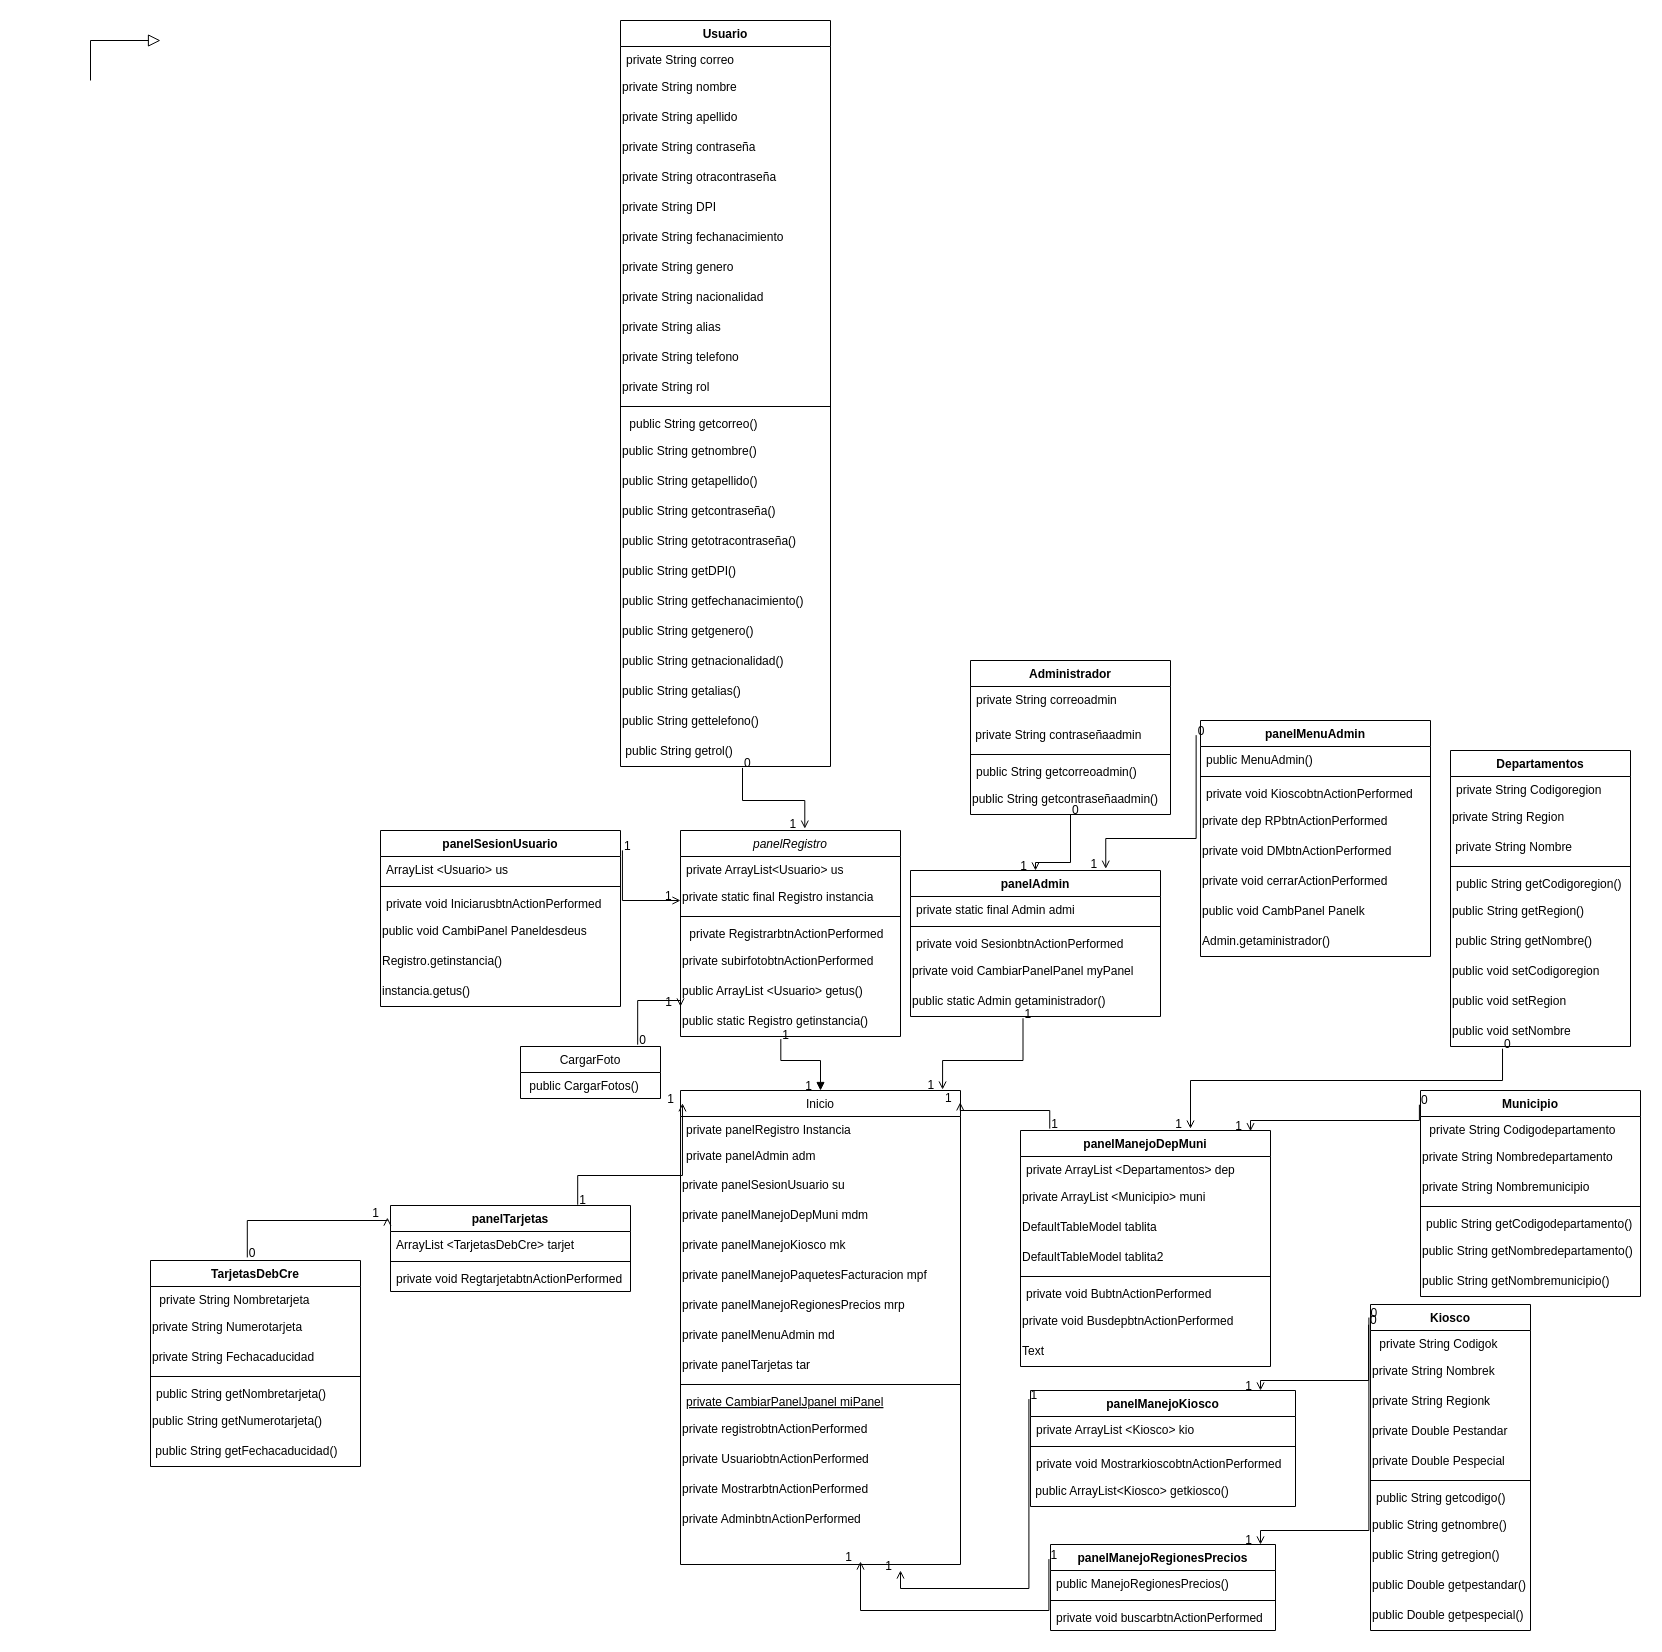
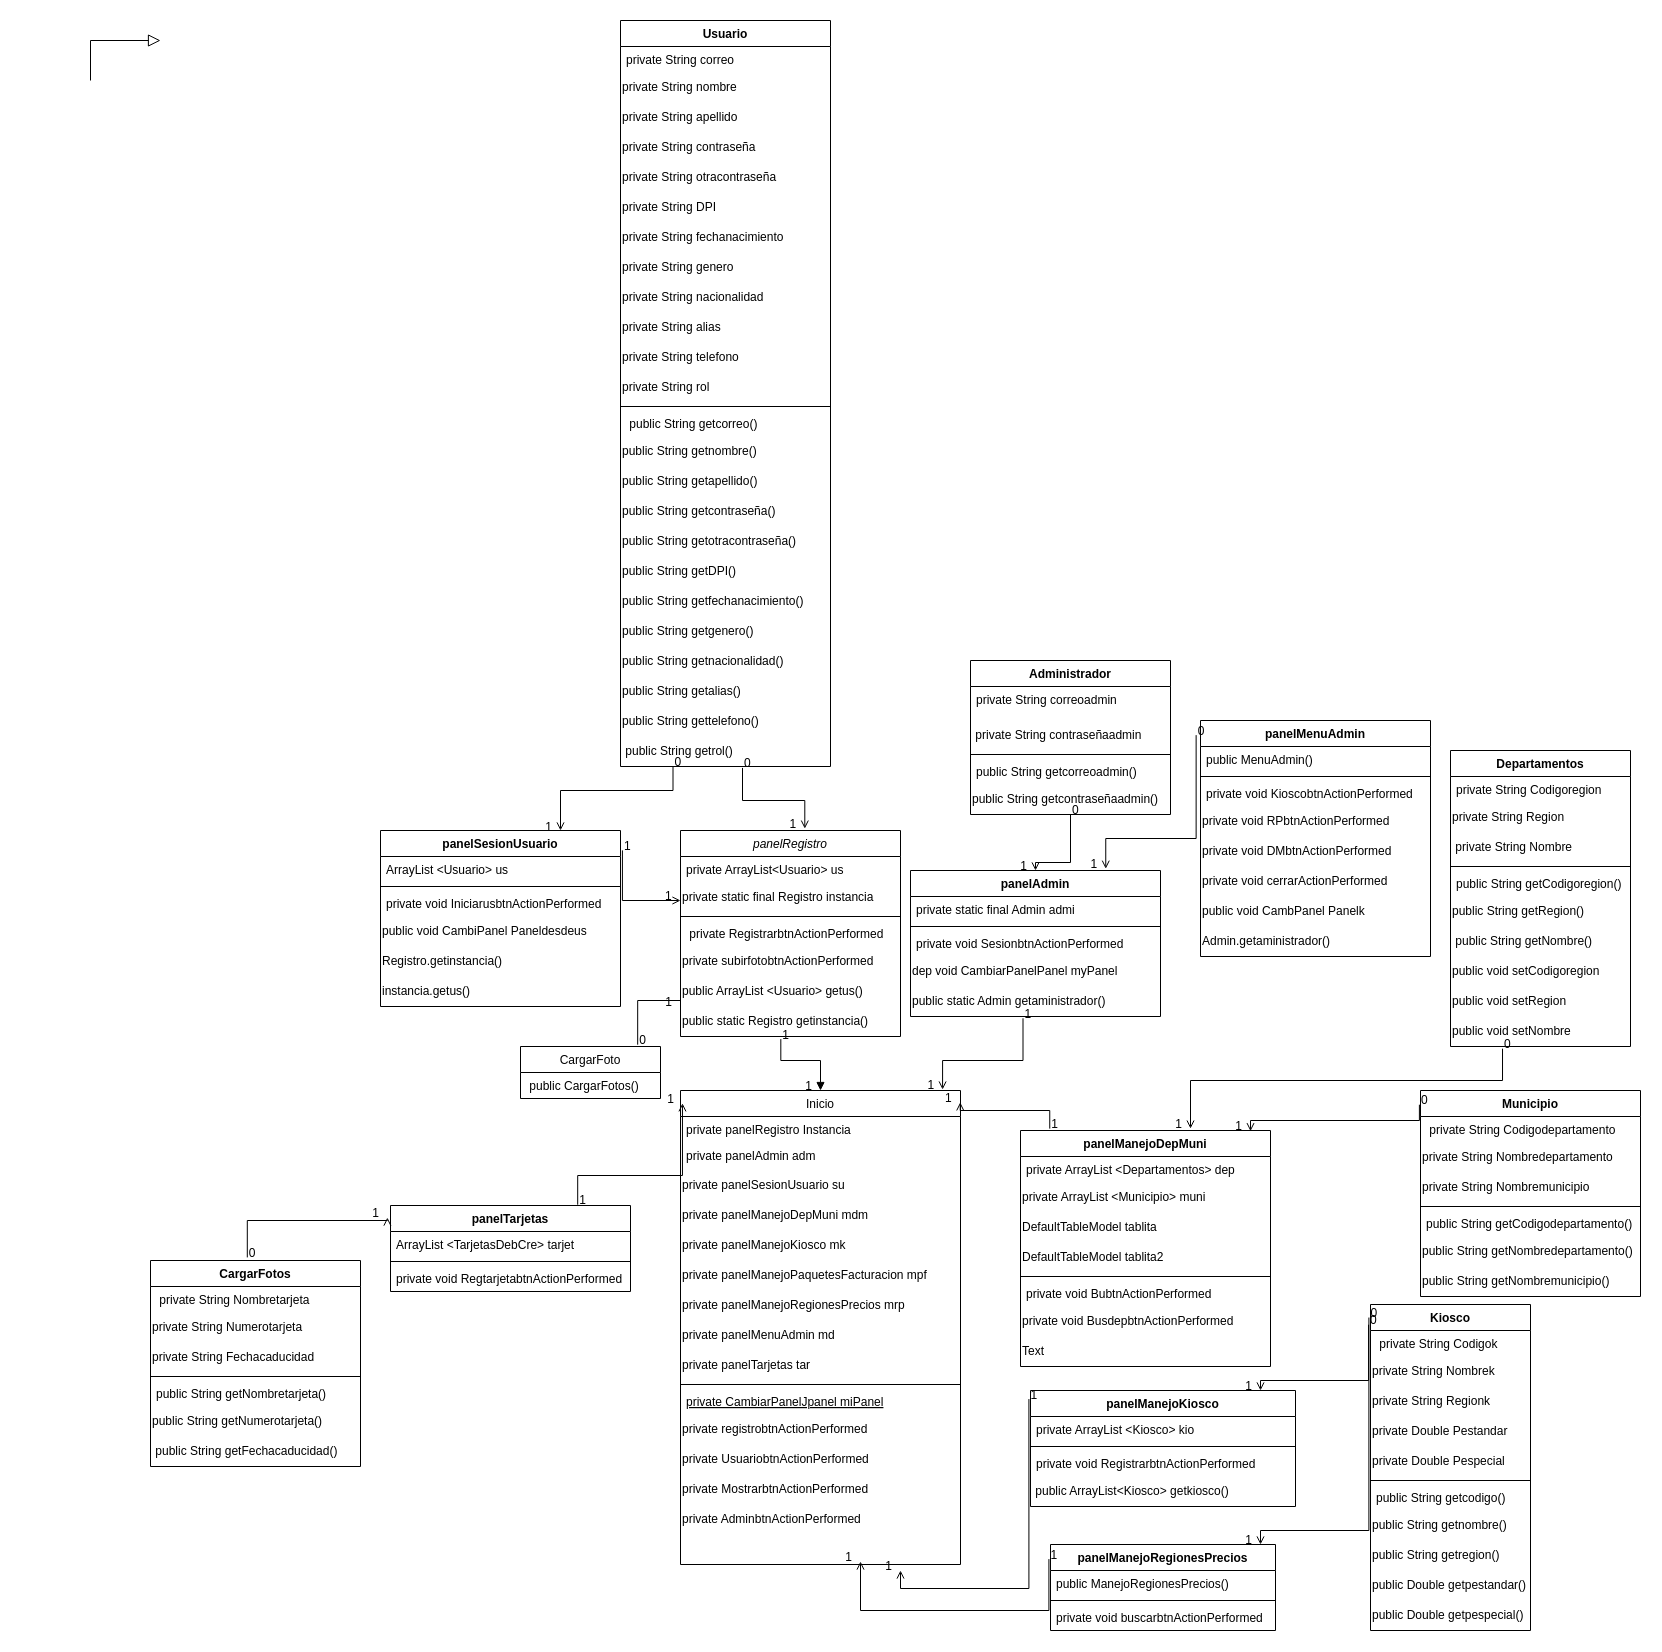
none -> (610, 791)
(1304, 822) -> (1306, 822)
(1026, 972) -> (1014, 972)
(676, 1001) -> (676, 1001)
(255, 1274) -> (255, 1274)
(1174, 1464) -> (1161, 1464)
